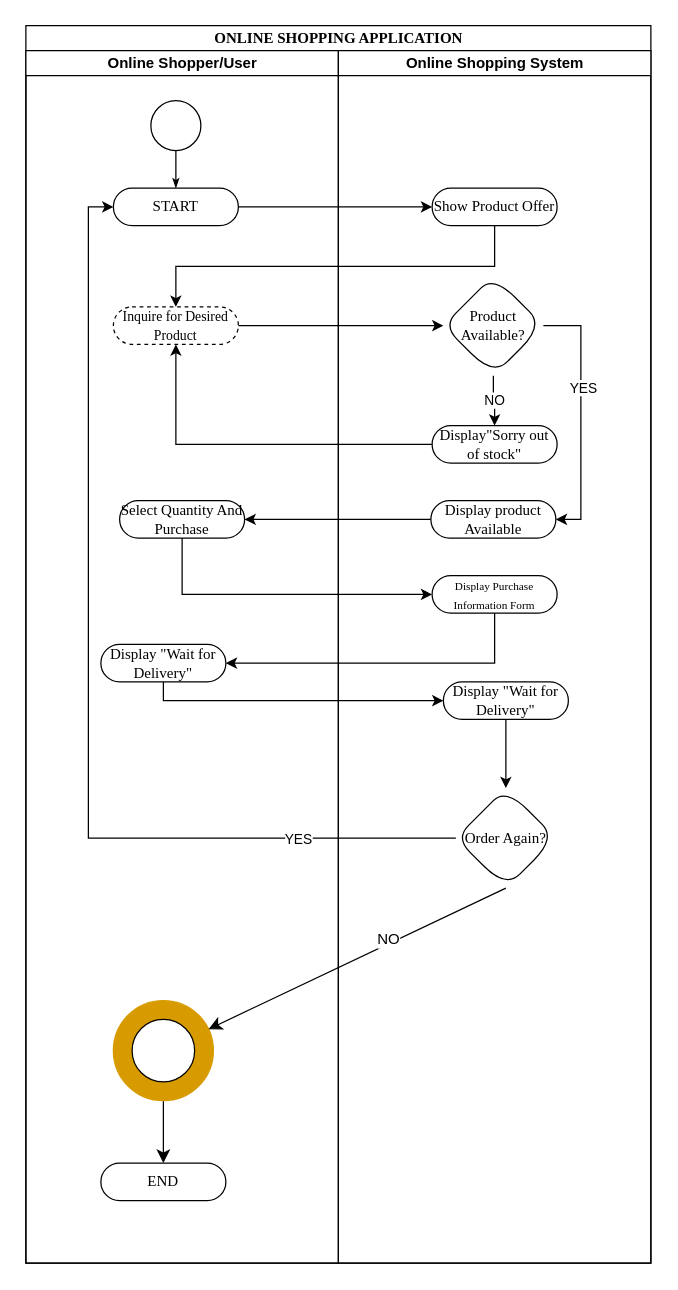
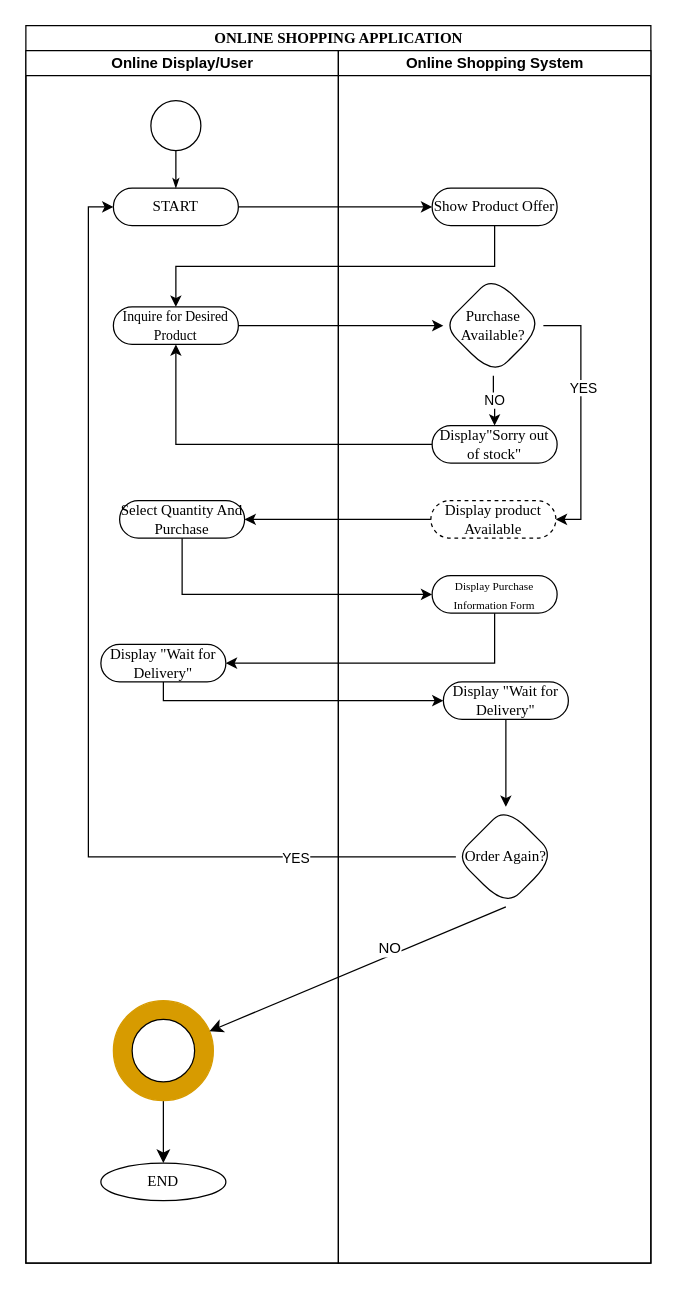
(183, 63) -> (183, 63)
(176, 326) -> (176, 326)
(493, 326) -> (493, 326)
(493, 519) -> (493, 519)
(506, 838) -> (506, 857)
(163, 1182) -> (163, 1182)
